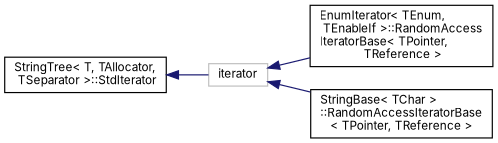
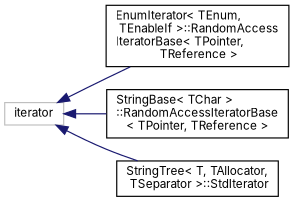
(194, 75) -> (101, 147)
